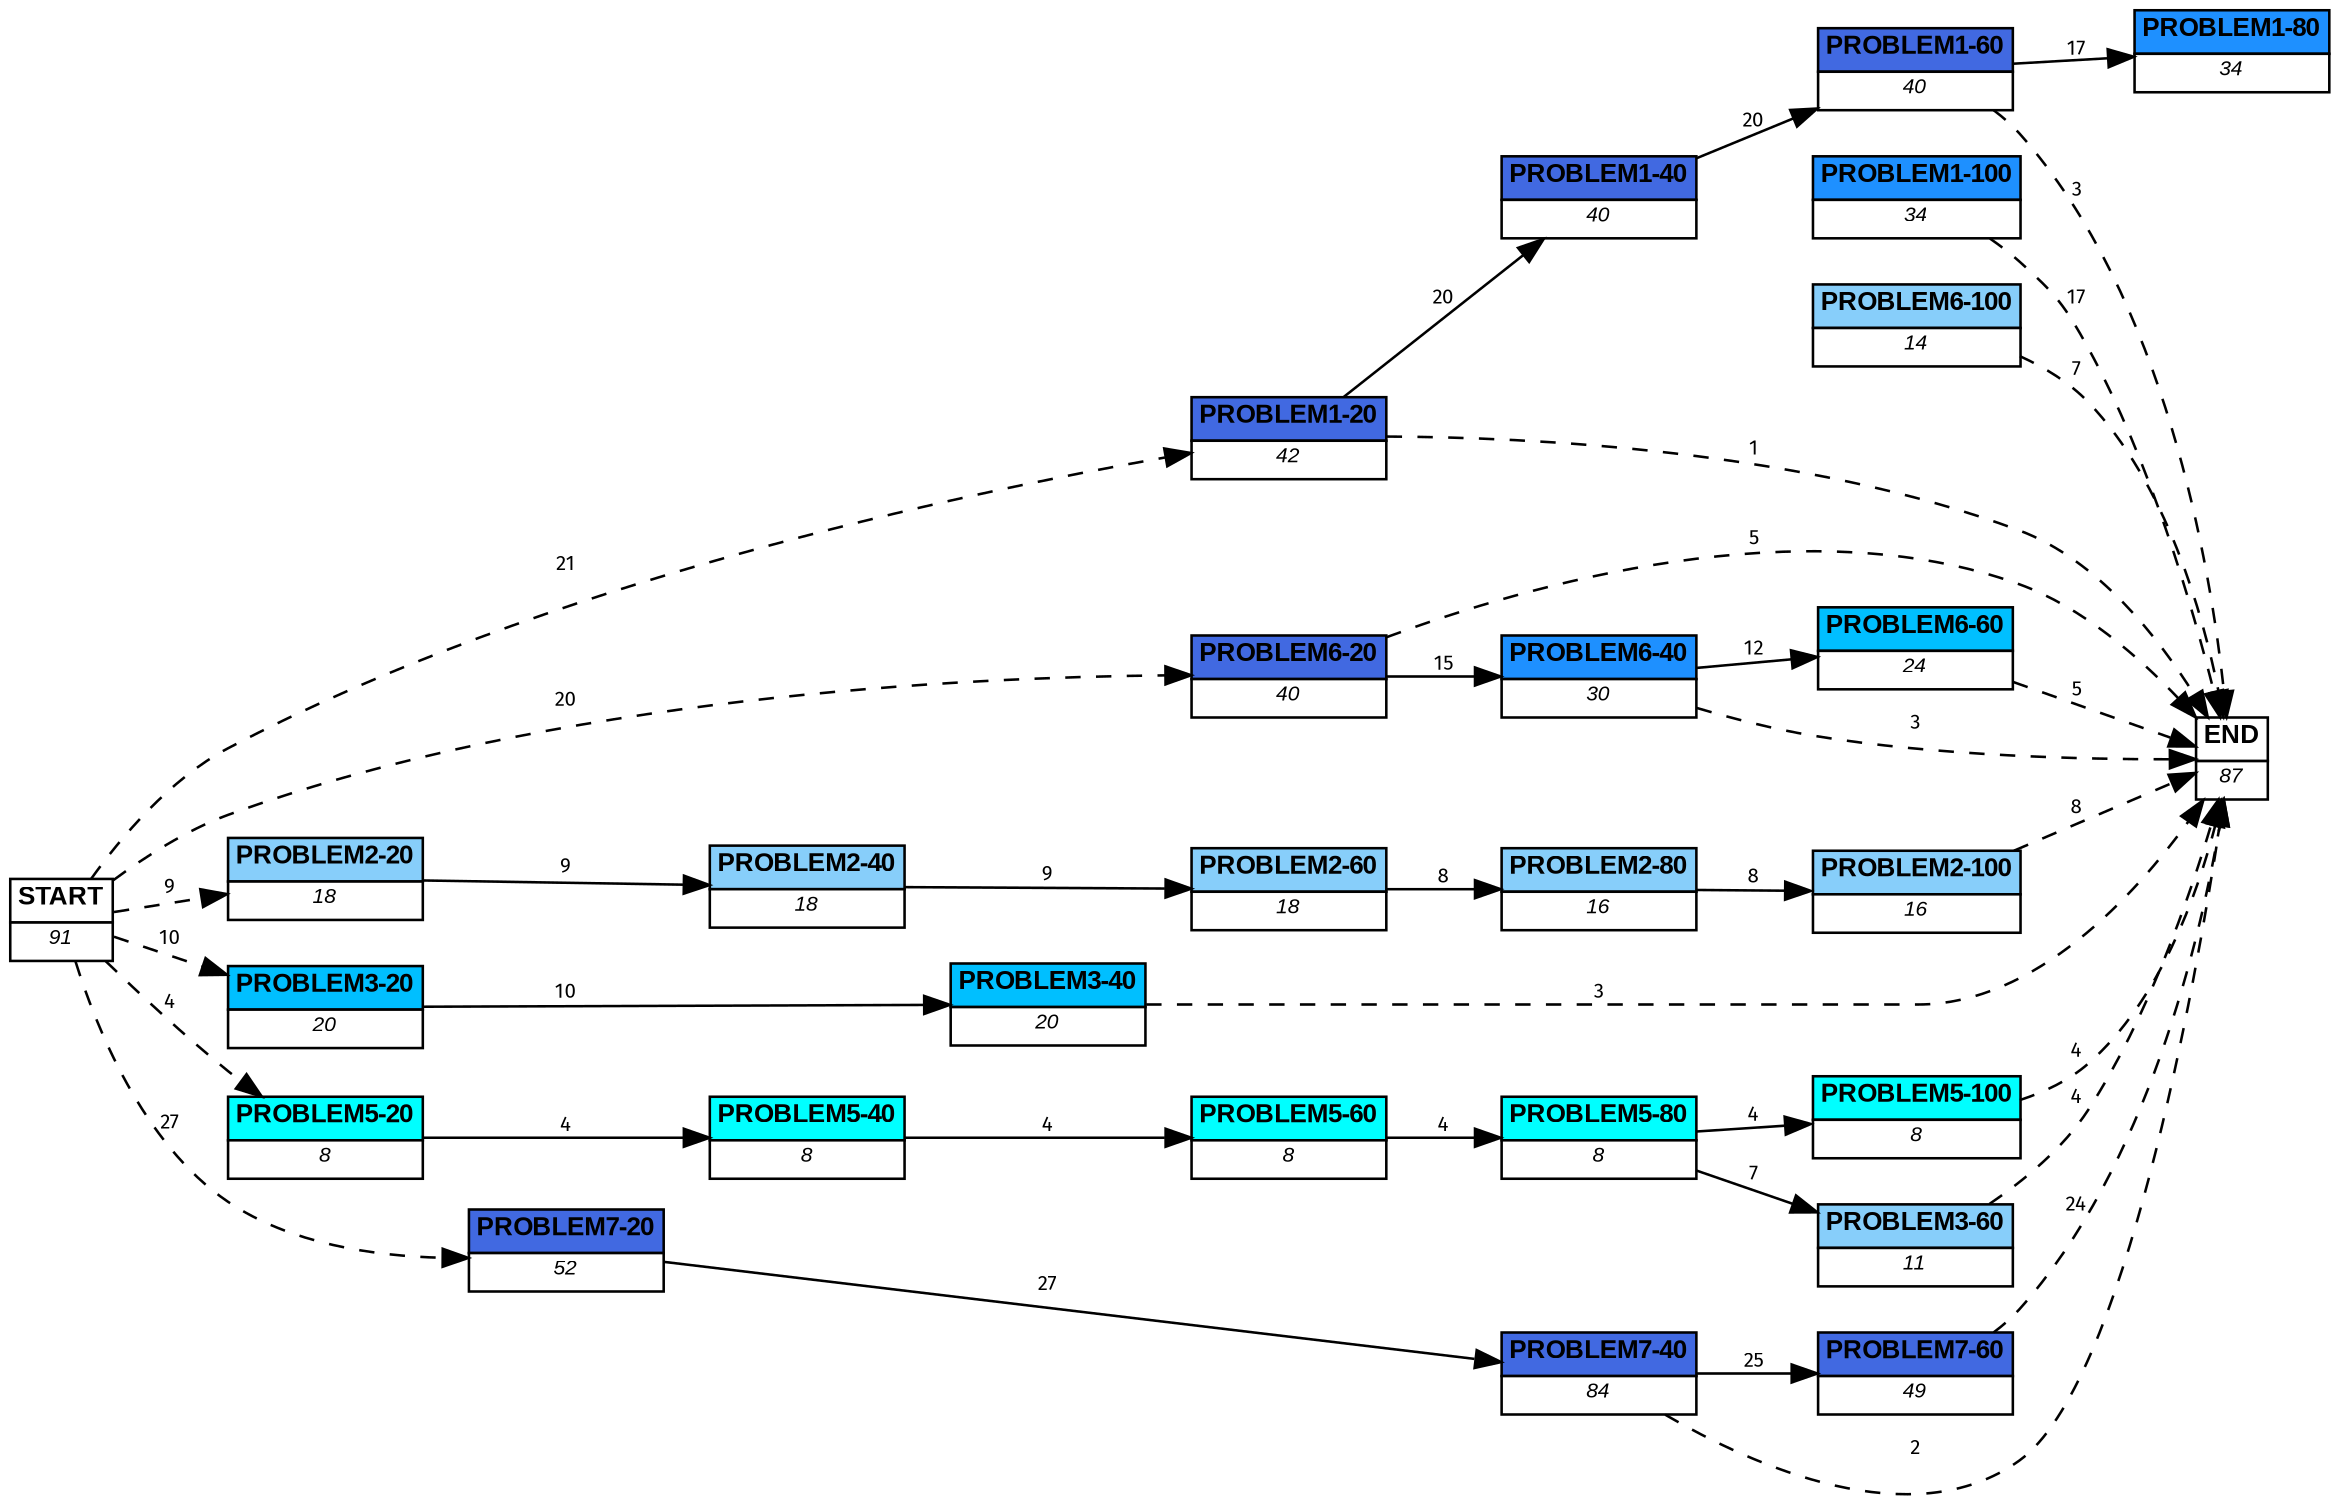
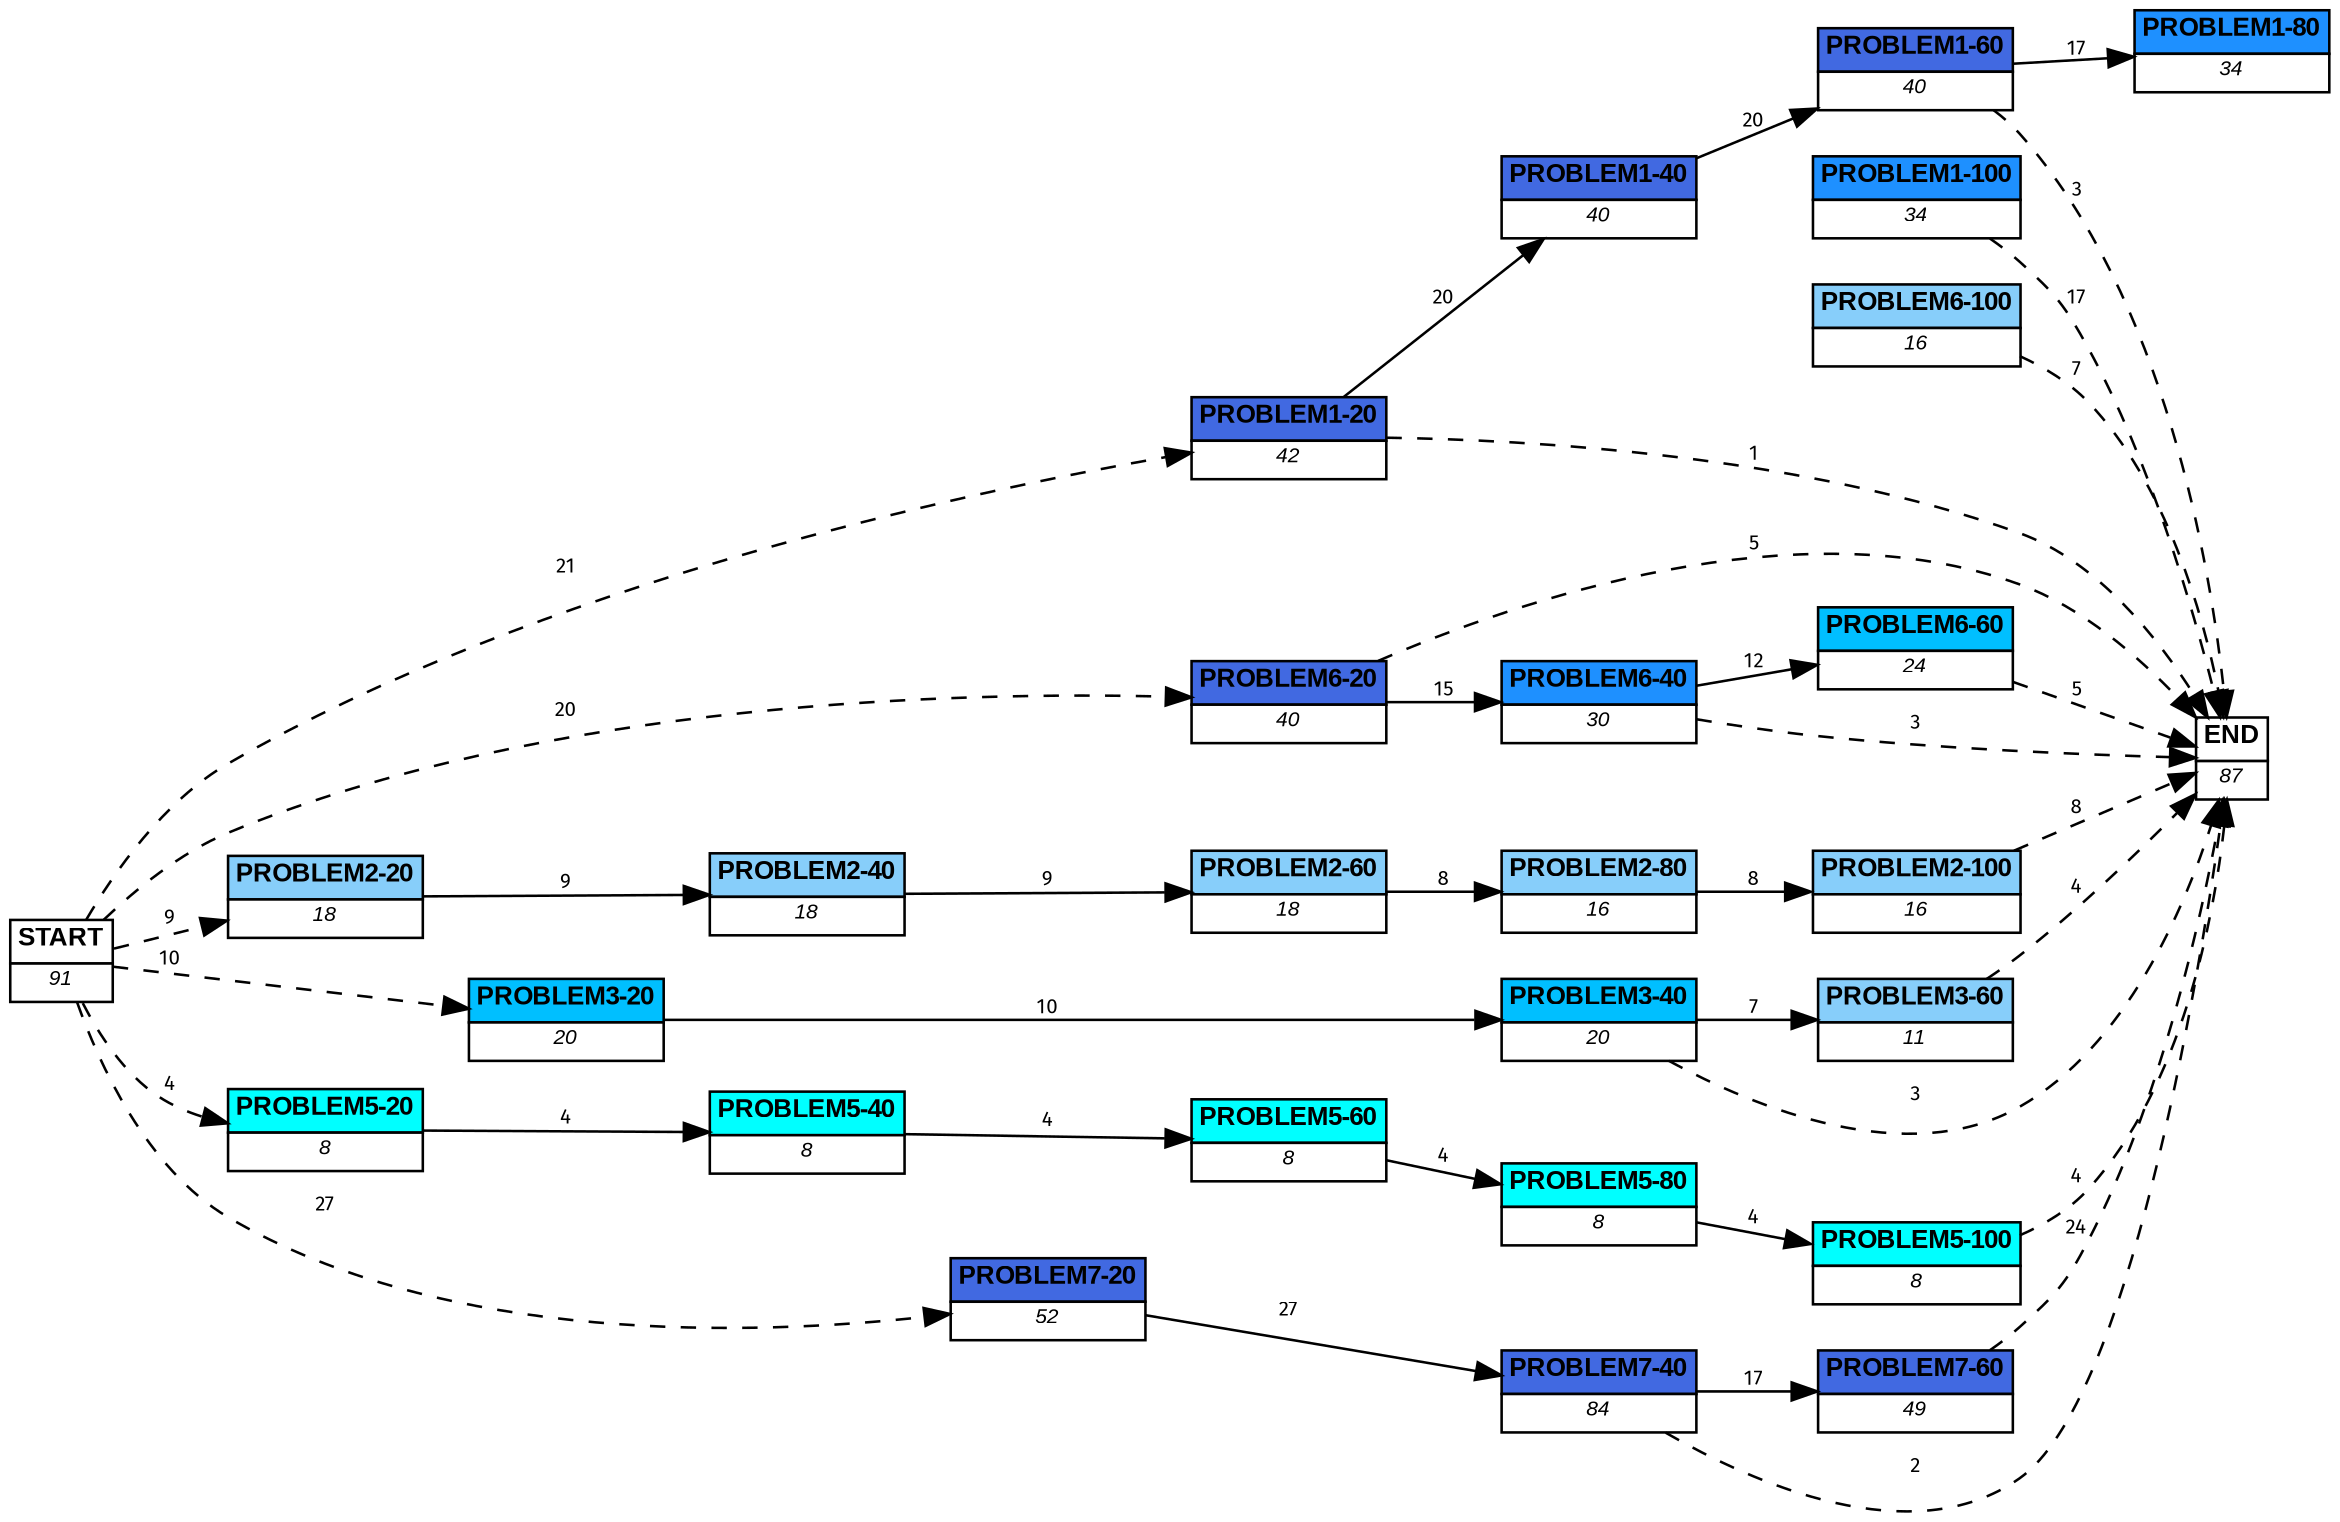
(1917, 343) -> (1917, 343)
(1745, 1187) -> (1744, 1020)
(1754, 1362) -> (1754, 1380)
